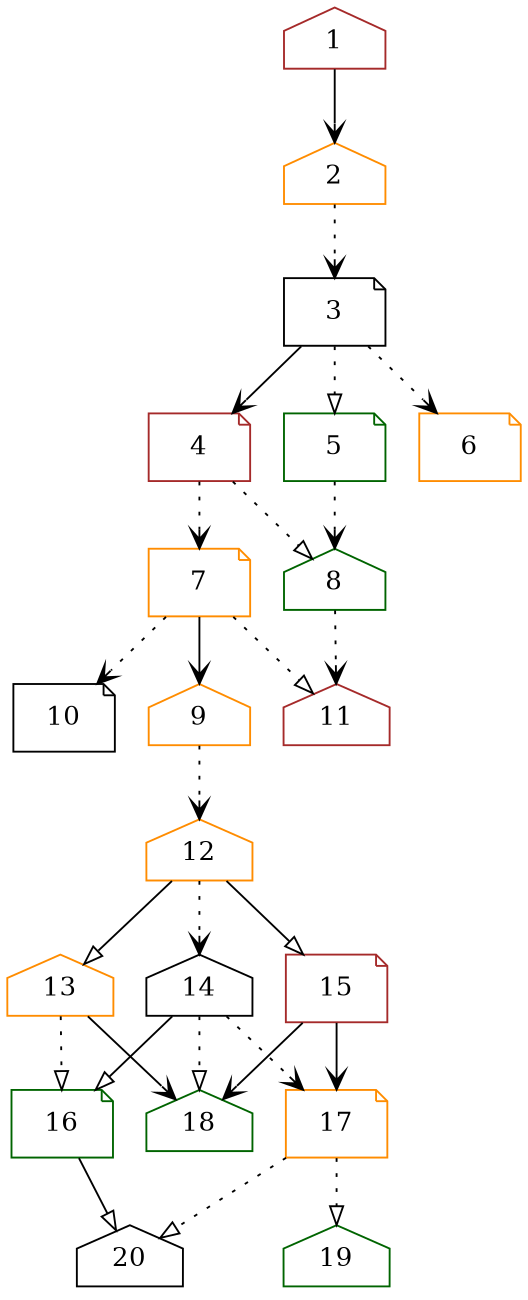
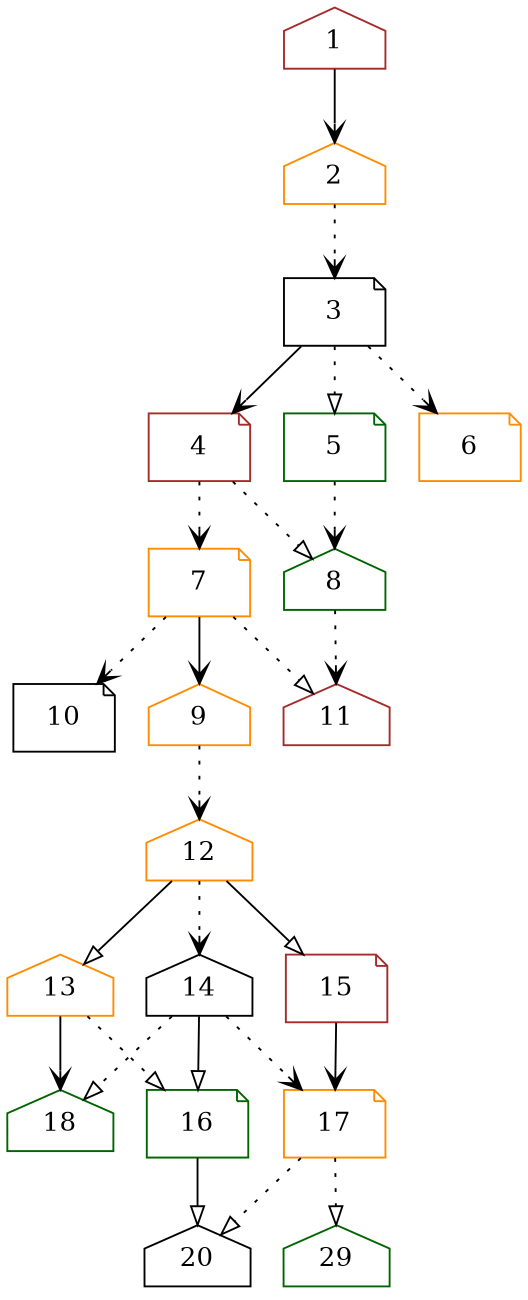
(276, 1048) -> none
(337, 1259) -> (337, 1259)
